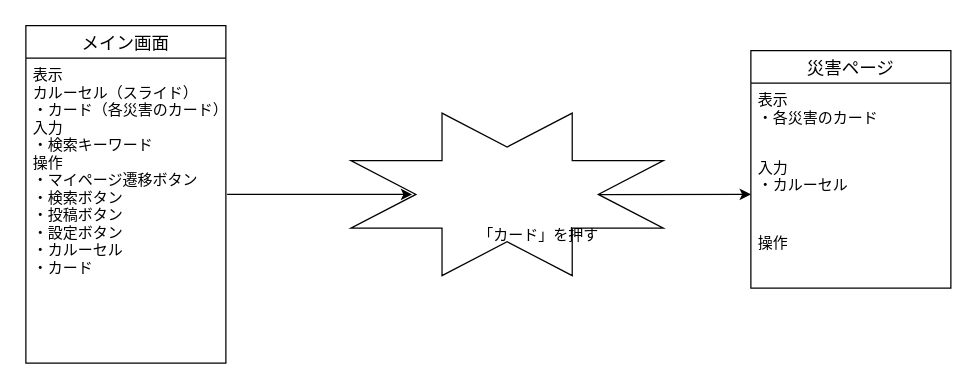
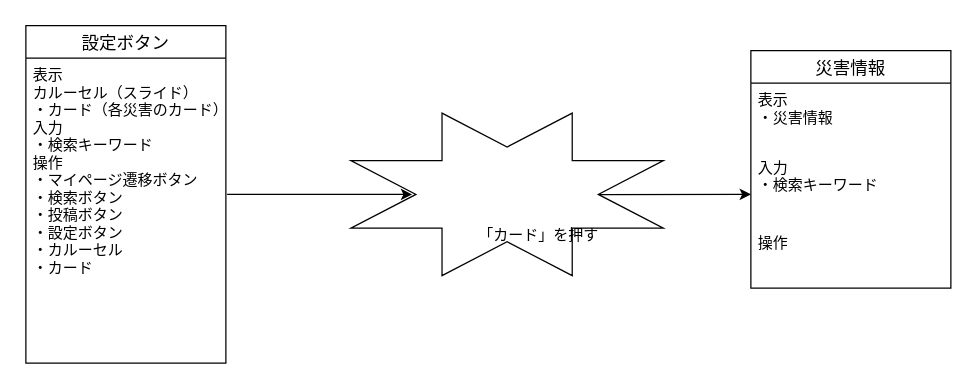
(125, 43) -> (125, 43)
(850, 68) -> (850, 68)
(773, 100) -> (773, 100)
(773, 168) -> (773, 168)
